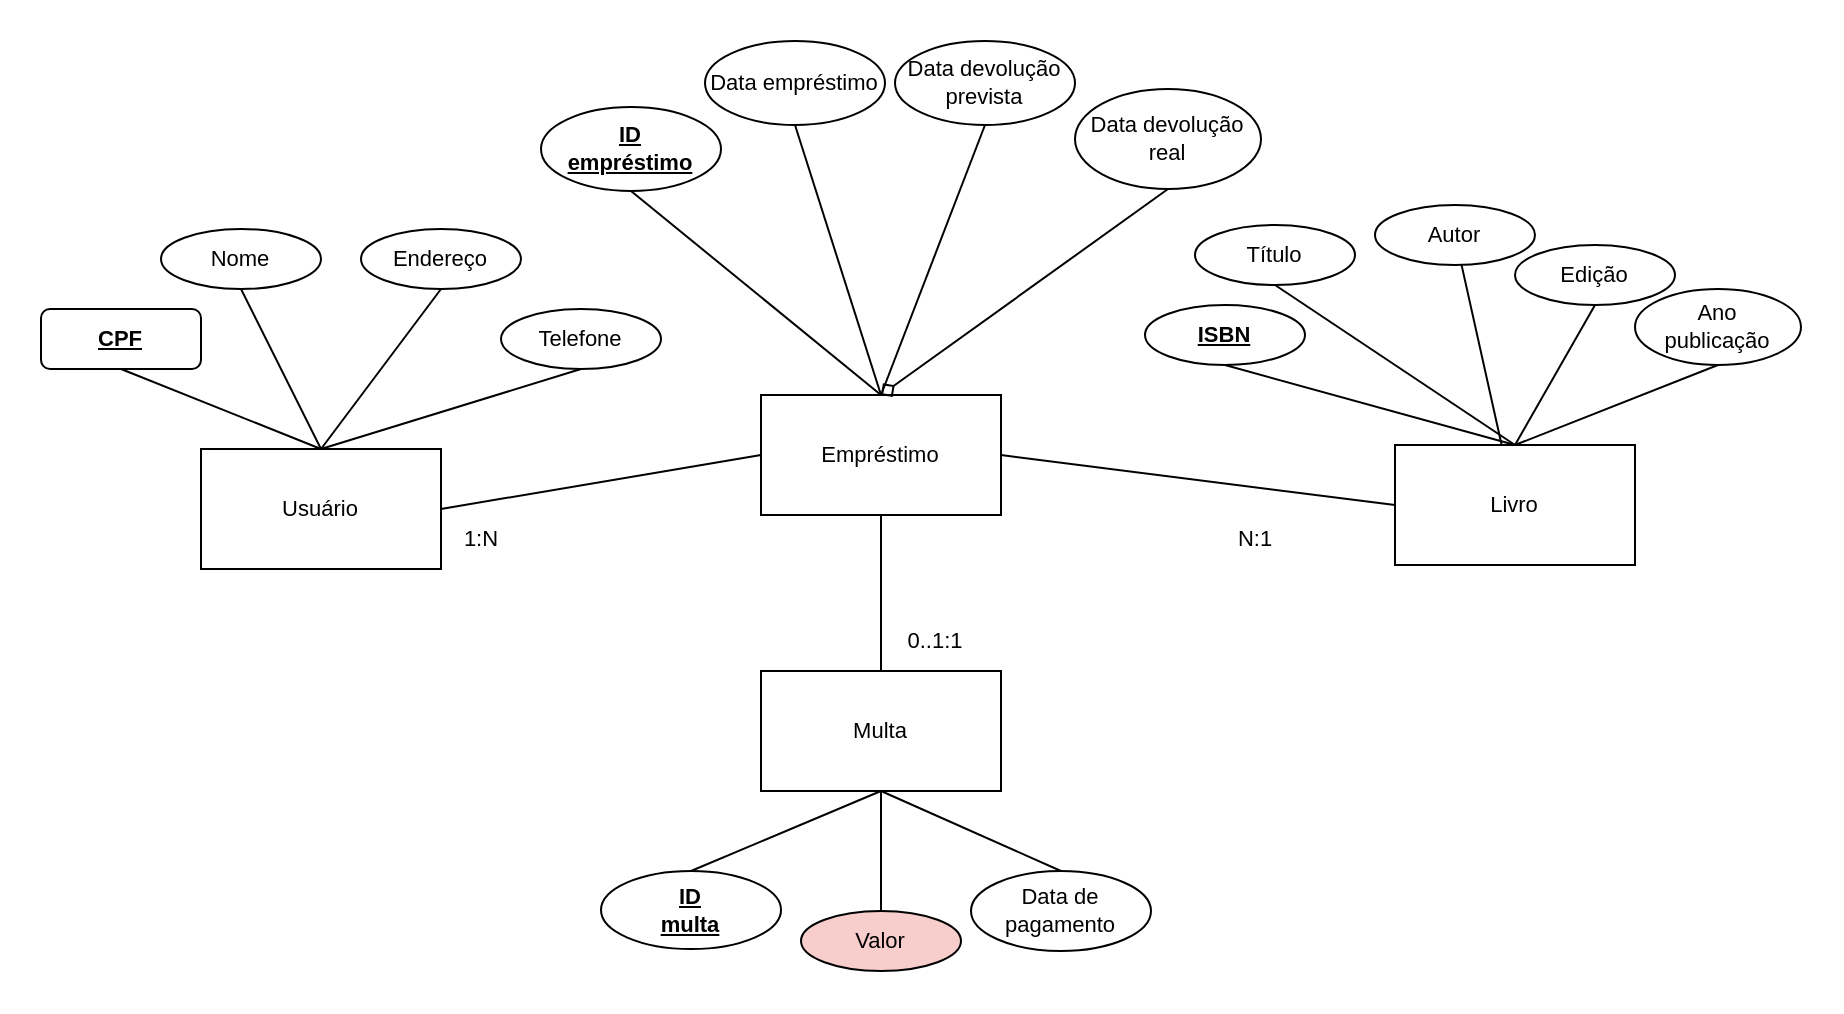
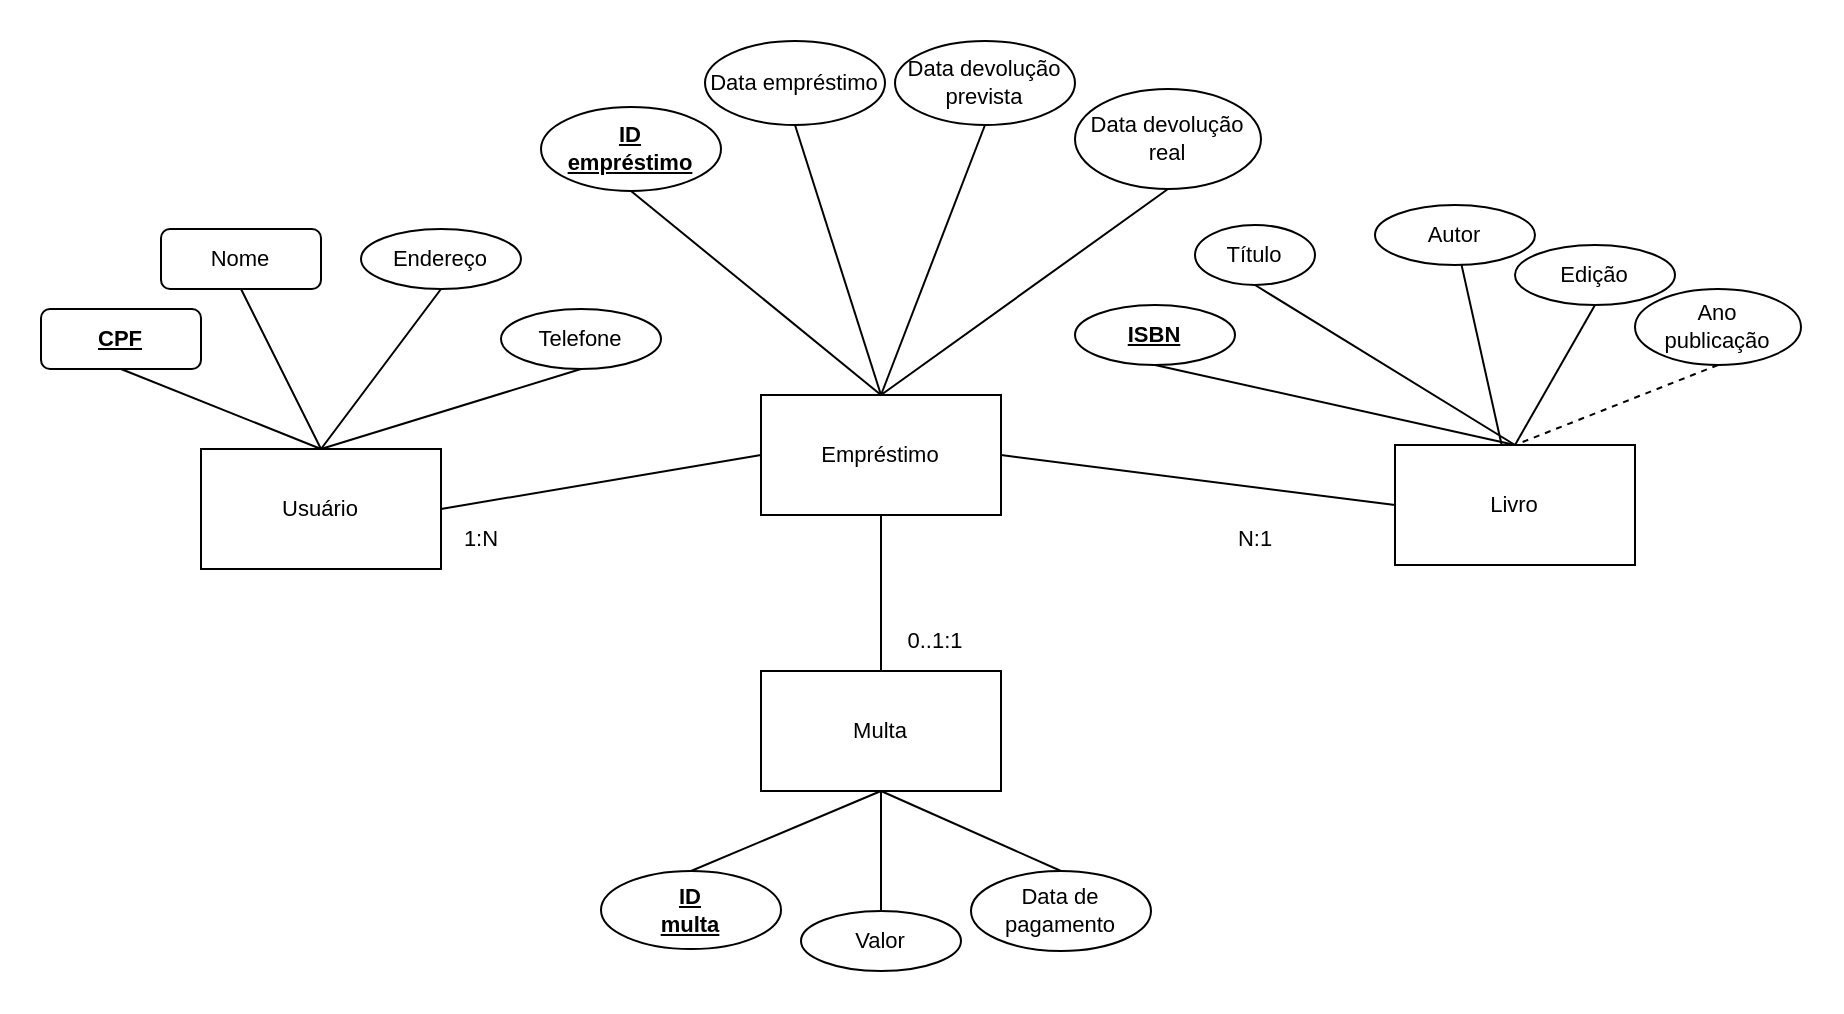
(1275, 255) -> (1255, 255)
(241, 259) -> (241, 259)
(1225, 335) -> (1155, 335)
(894, 385) -> (891, 388)
(1617, 405) -> (1617, 405)
(881, 941) -> (881, 941)
